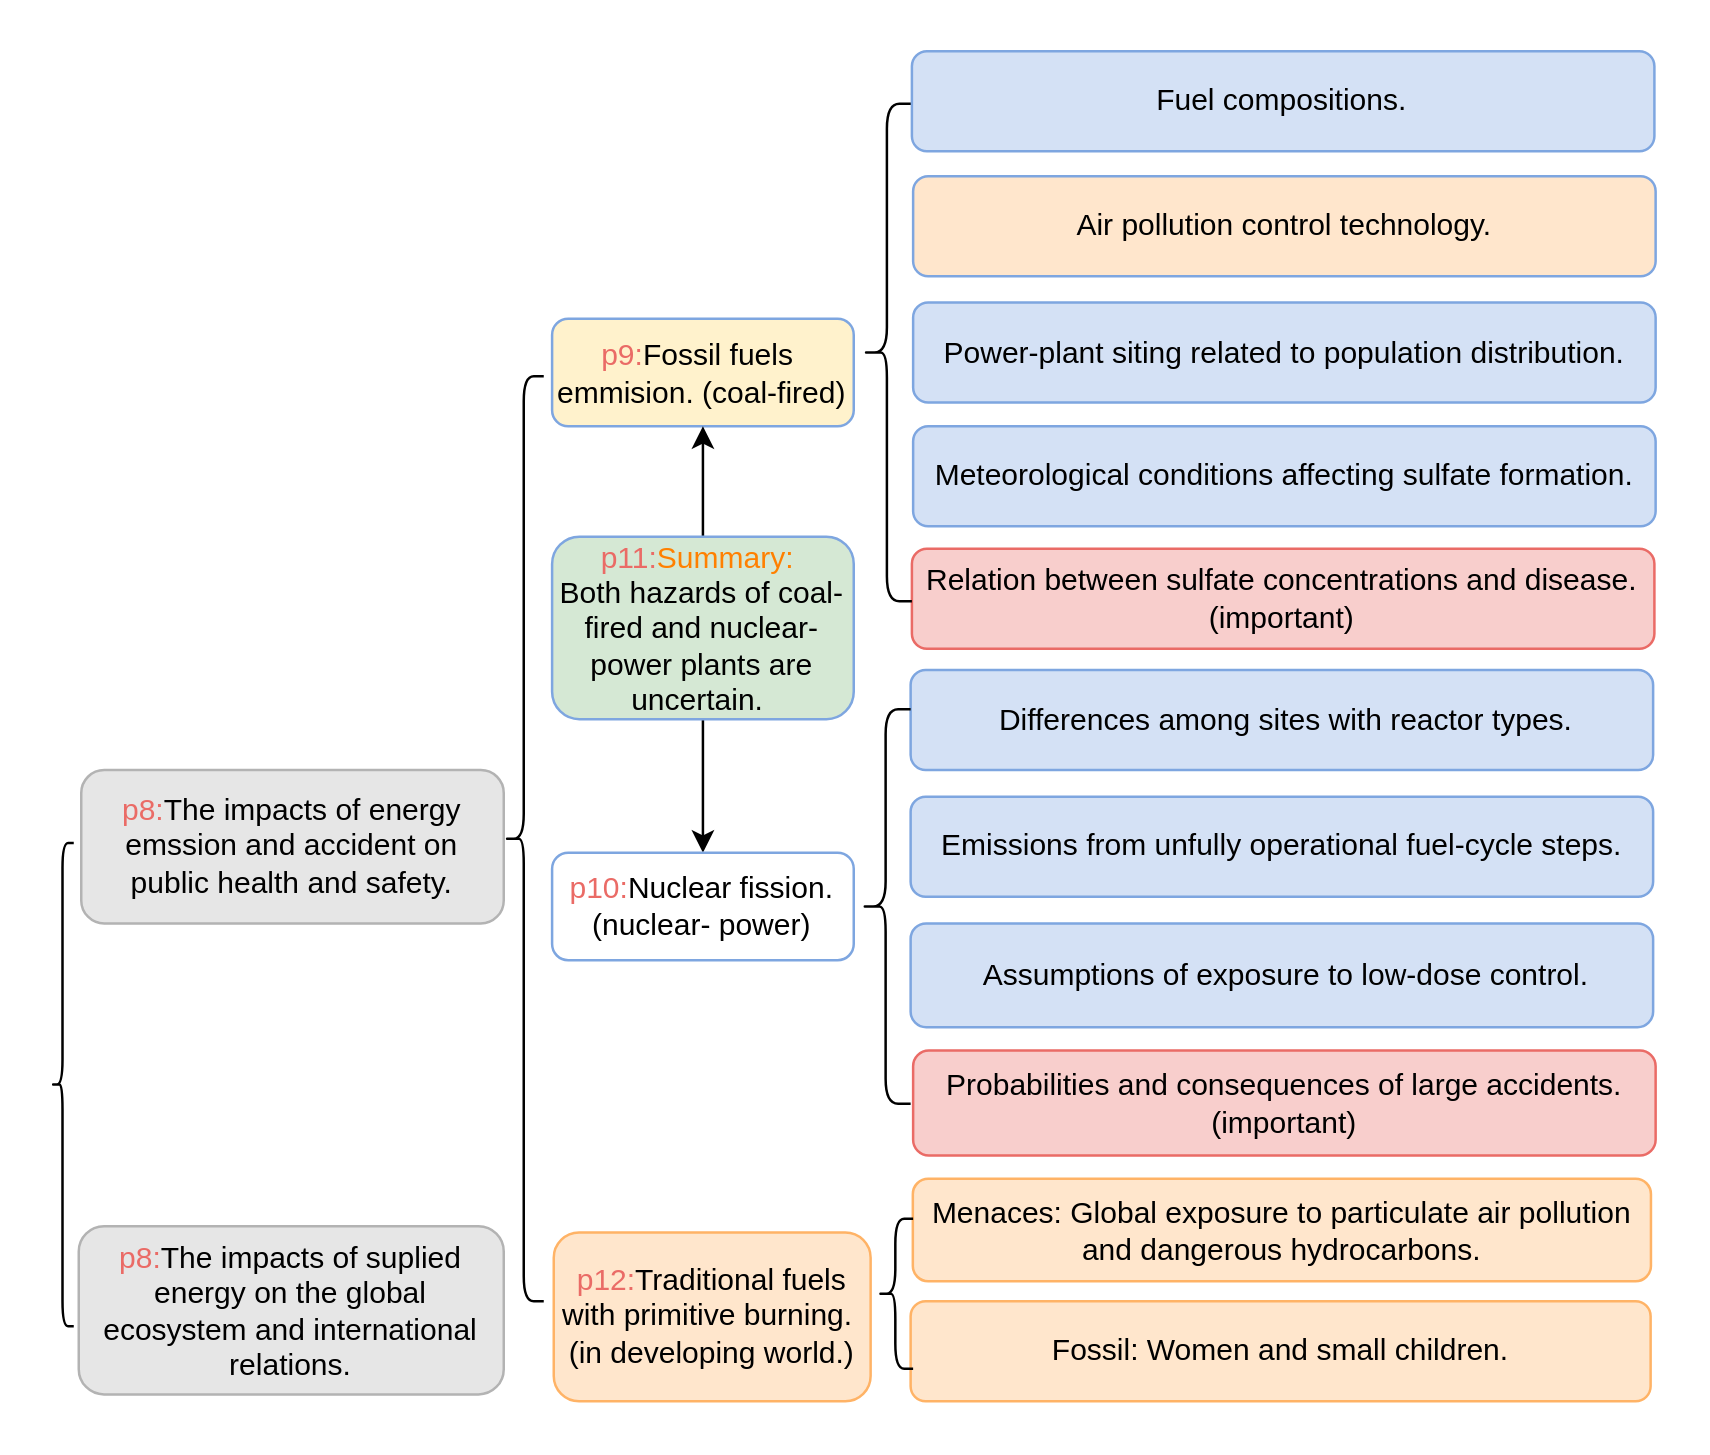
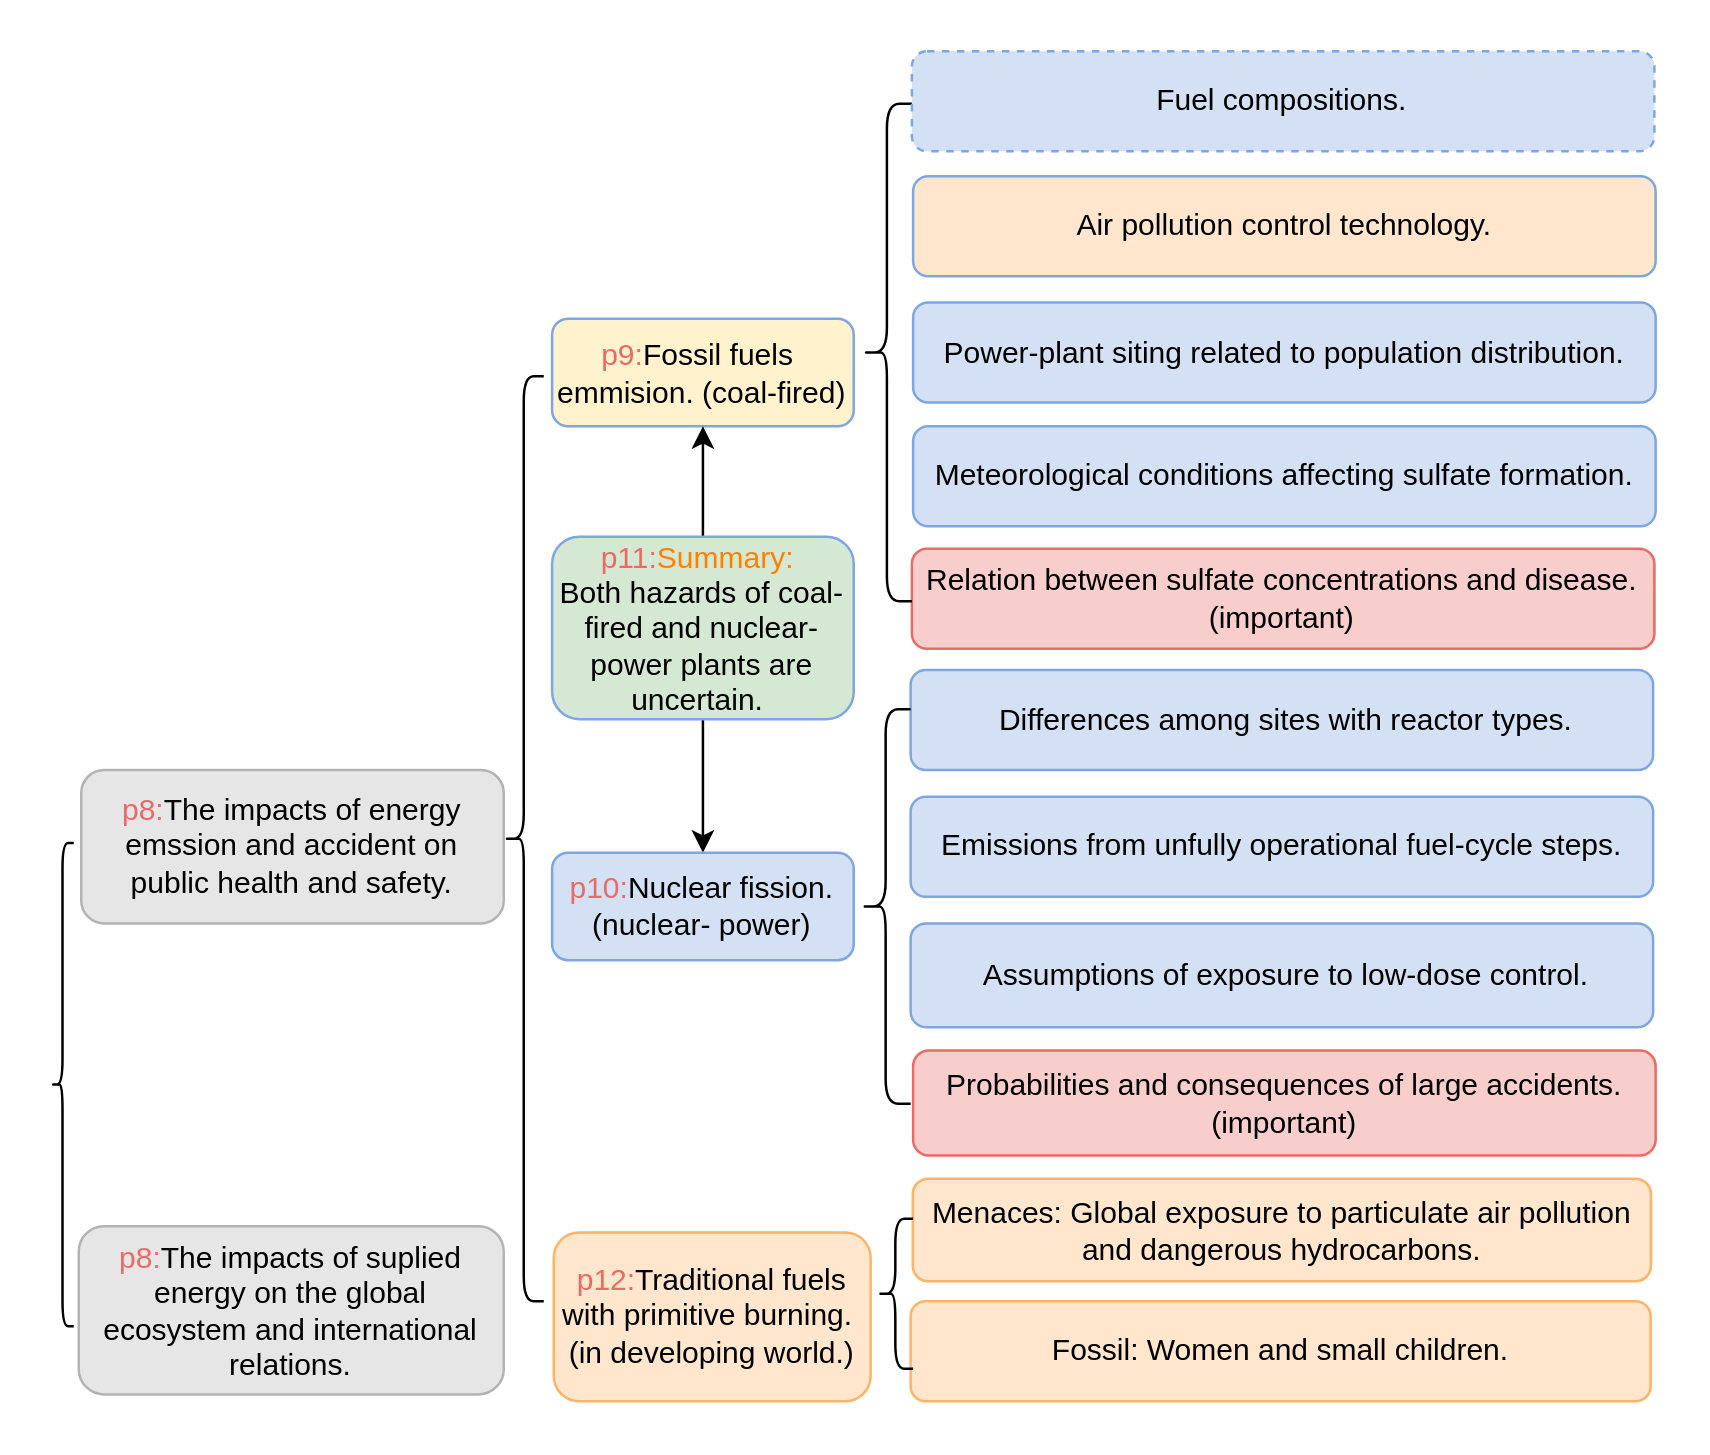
(1283, 101) -> (1283, 101)
(703, 906) -> (703, 906)
